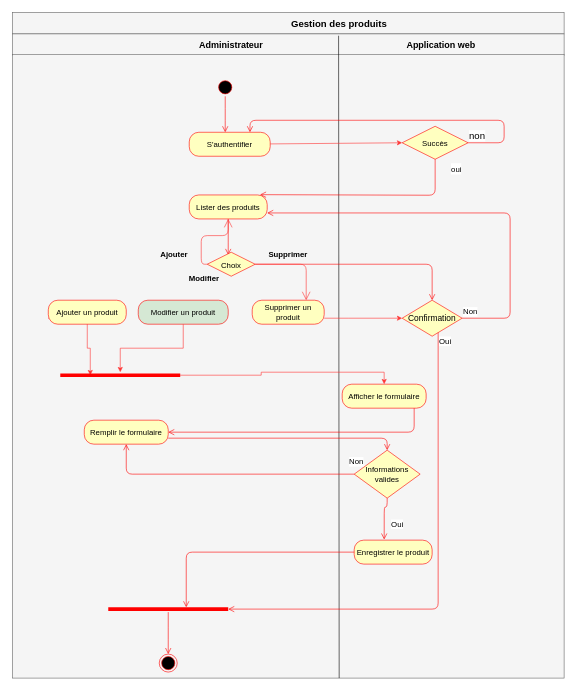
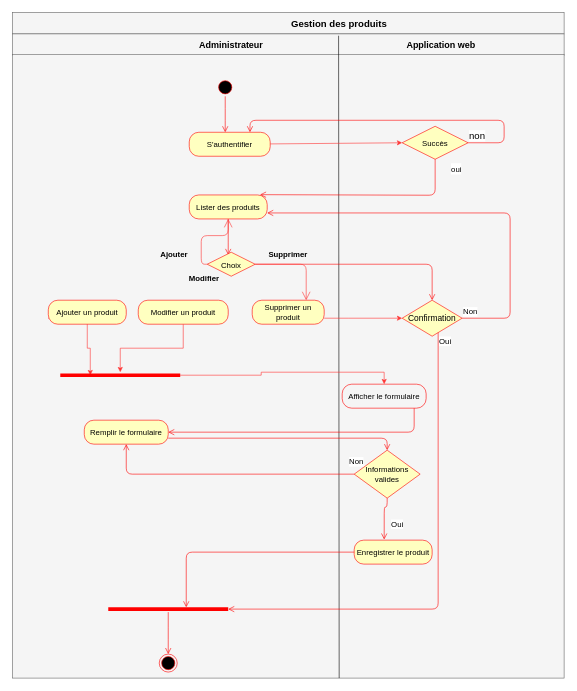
(183, 312) -> (183, 312)
(384, 396) -> (384, 396)
